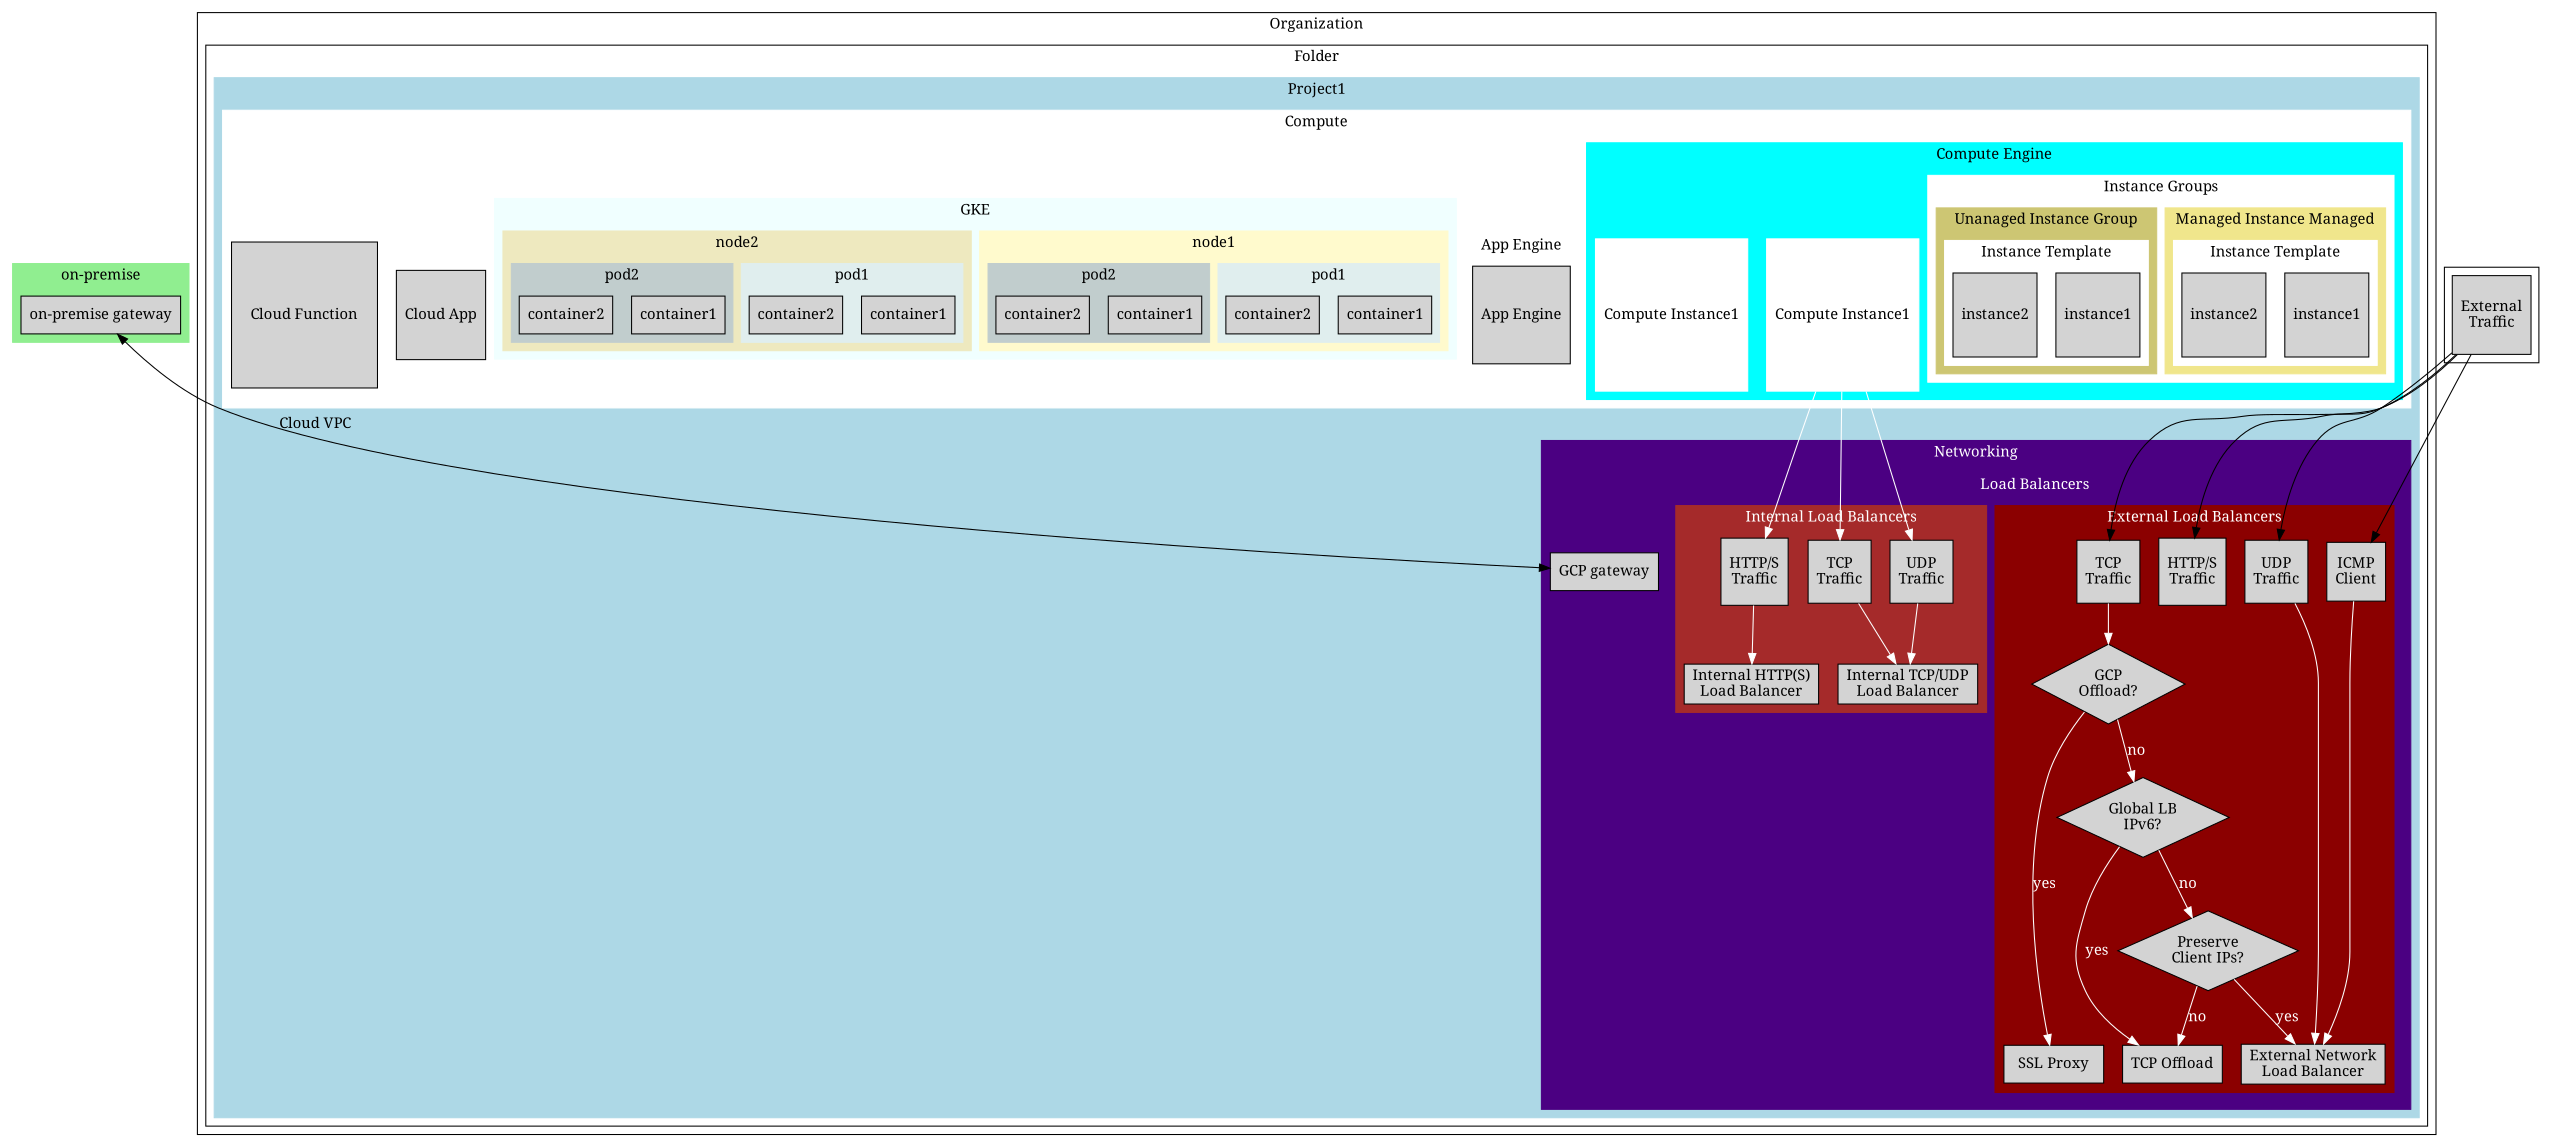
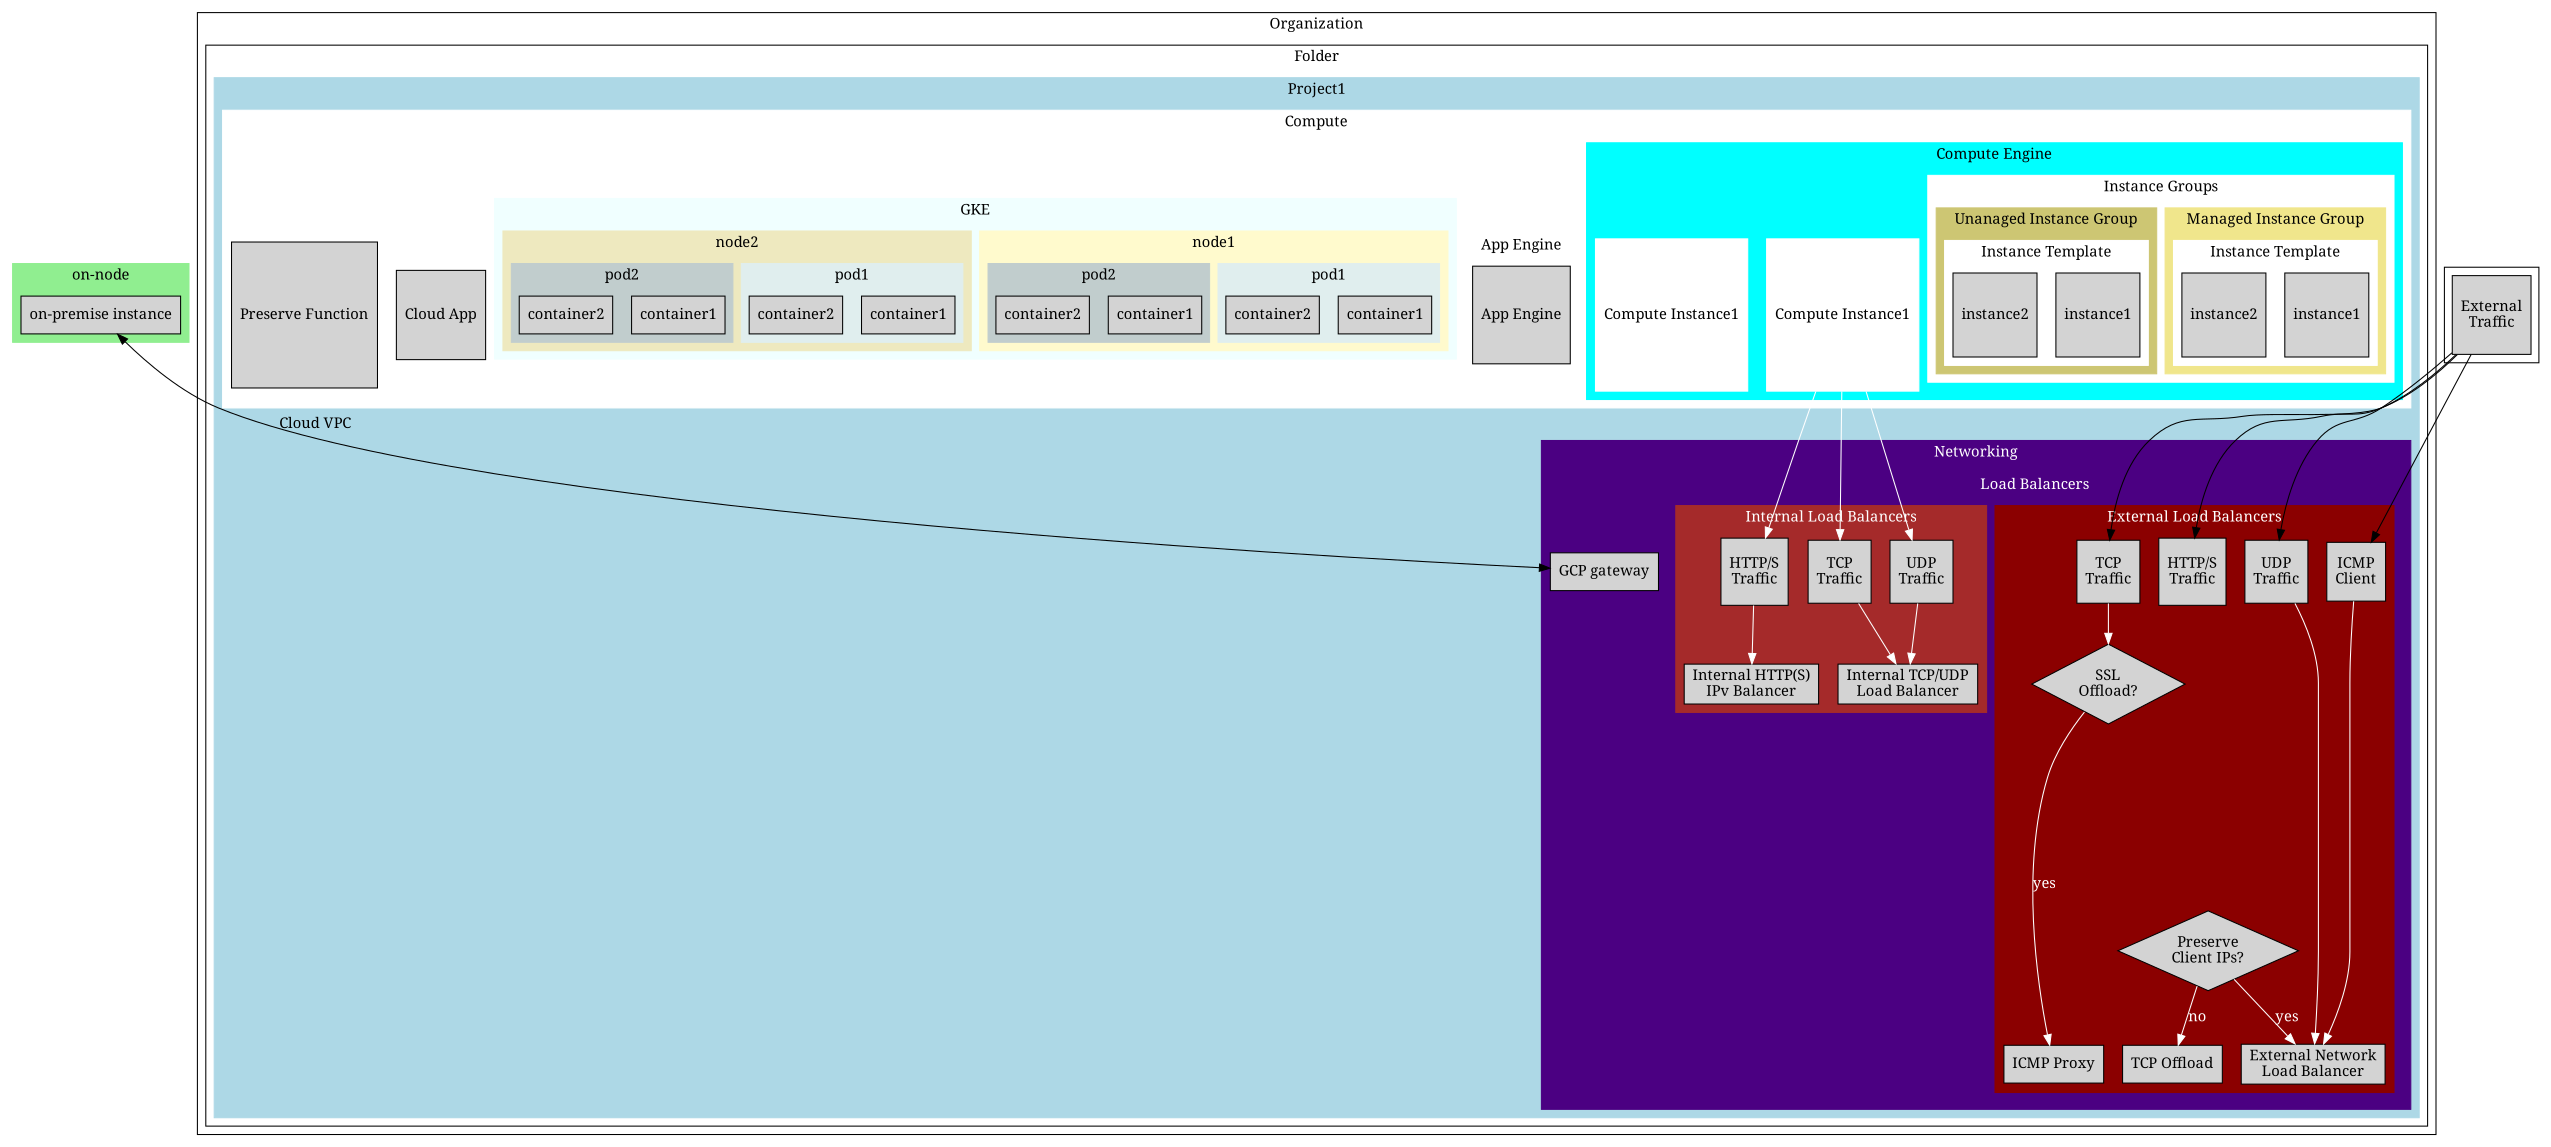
(2275, 220) -> (2275, 220)
(101, 276) -> (101, 276)
(101, 315) -> (101, 315)
(304, 315) -> (304, 315)
(1751, 684) -> (1751, 684)
(2108, 684) -> (2108, 684)
(2143, 817) -> none
(2054, 1064) -> (2054, 1064)
